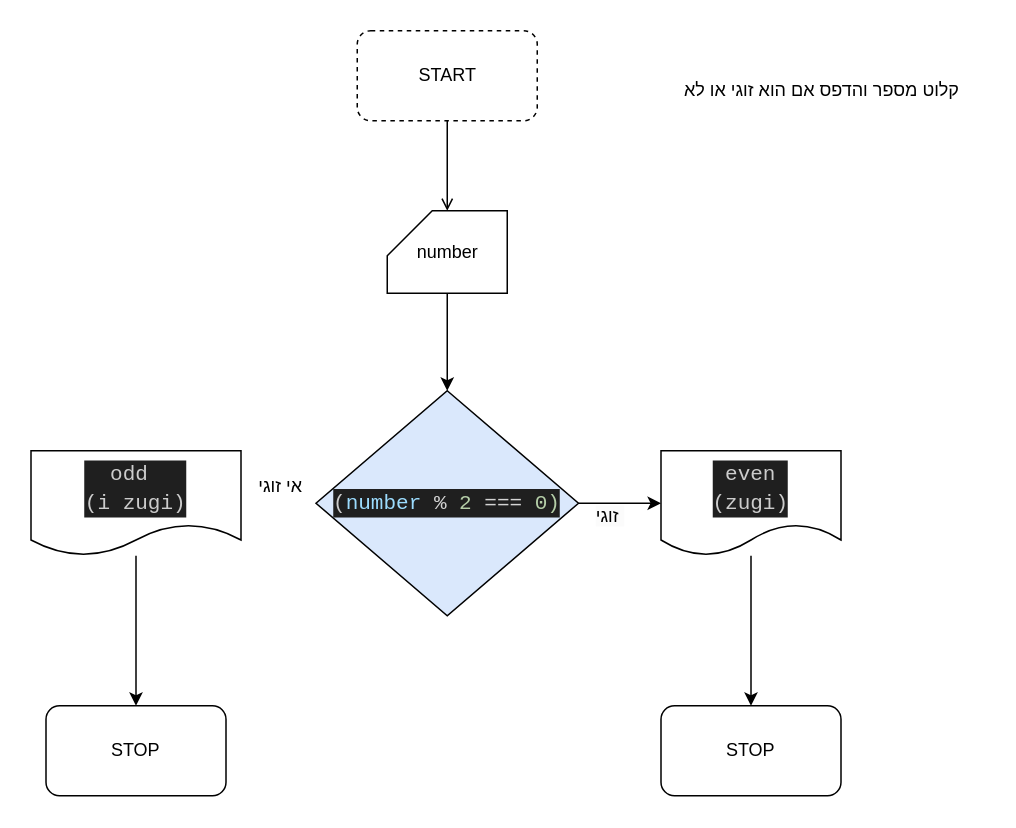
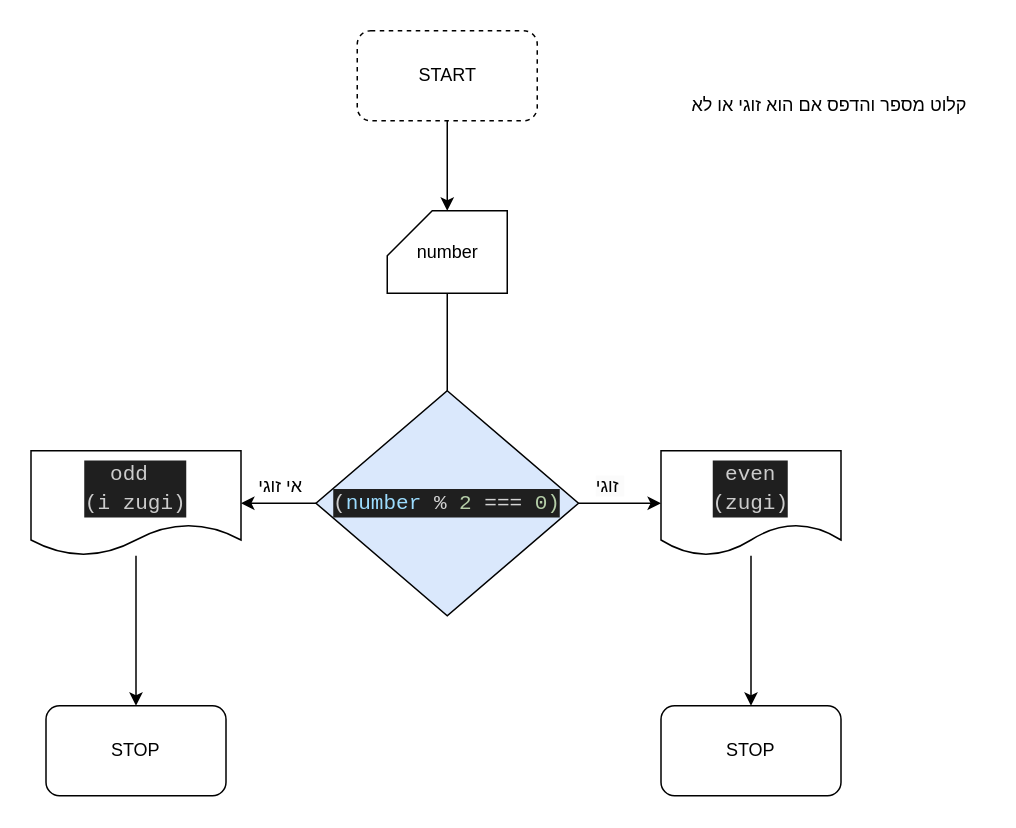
(822, 91) -> (830, 106)
(447, 201) -> (447, 199)
(447, 379) -> (447, 383)
none -> (284, 503)
(608, 518) -> (608, 488)
